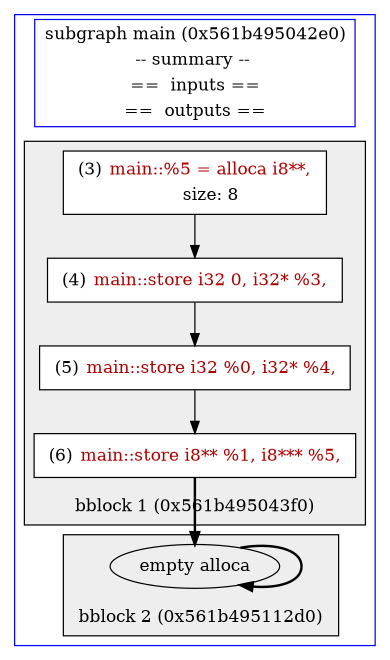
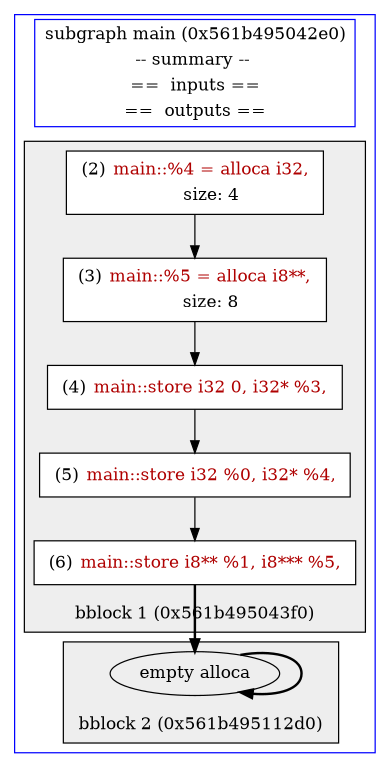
none -> (195, 183)
